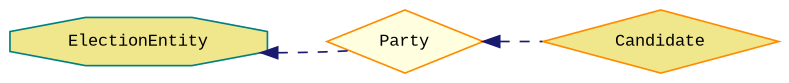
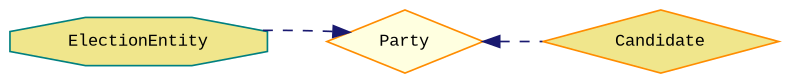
(314, 52) -> (297, 31)
